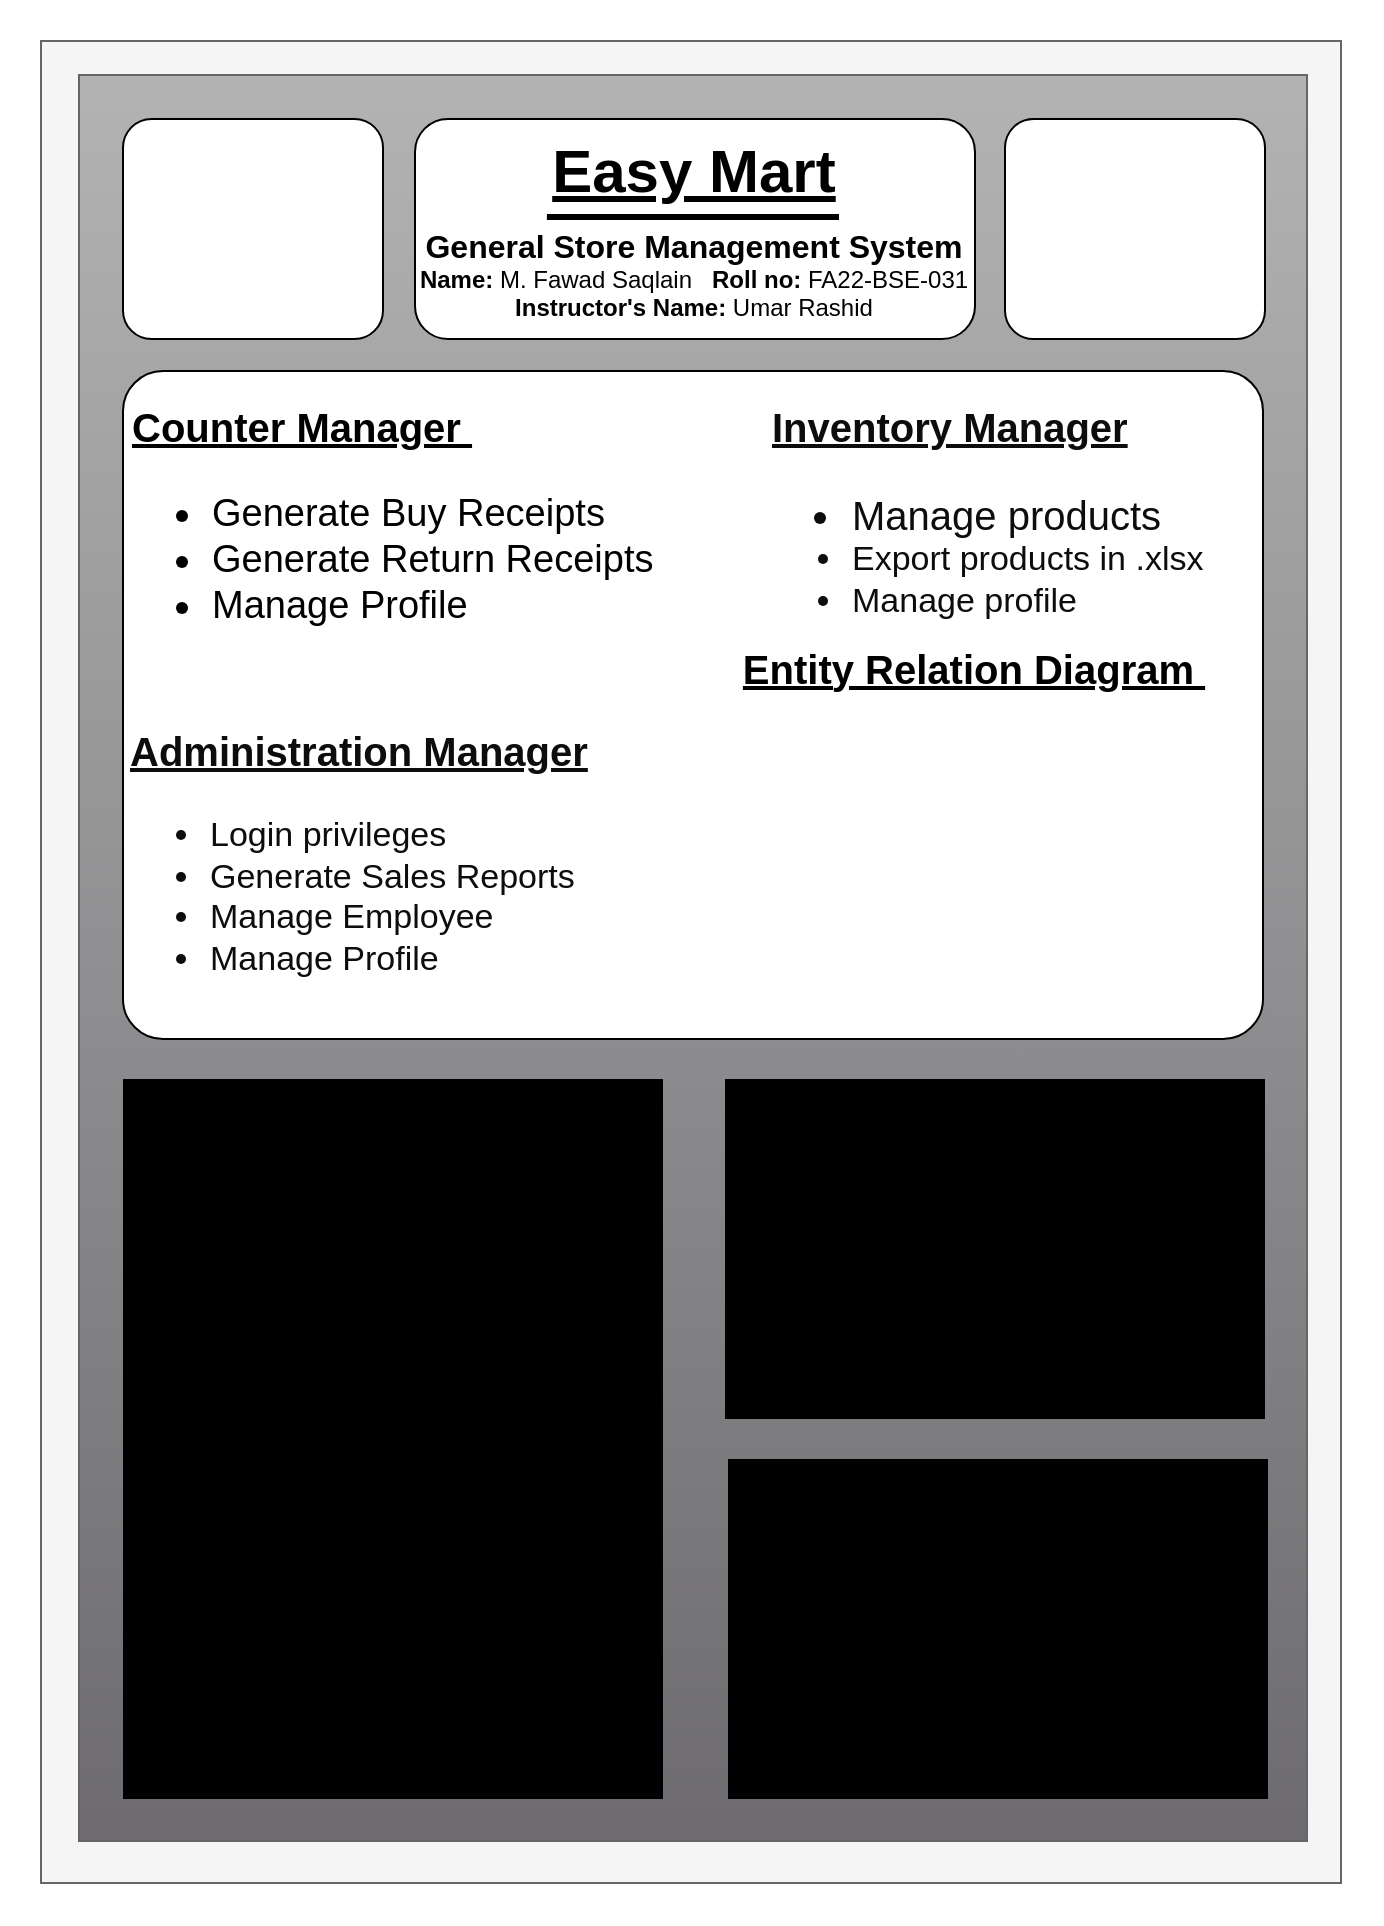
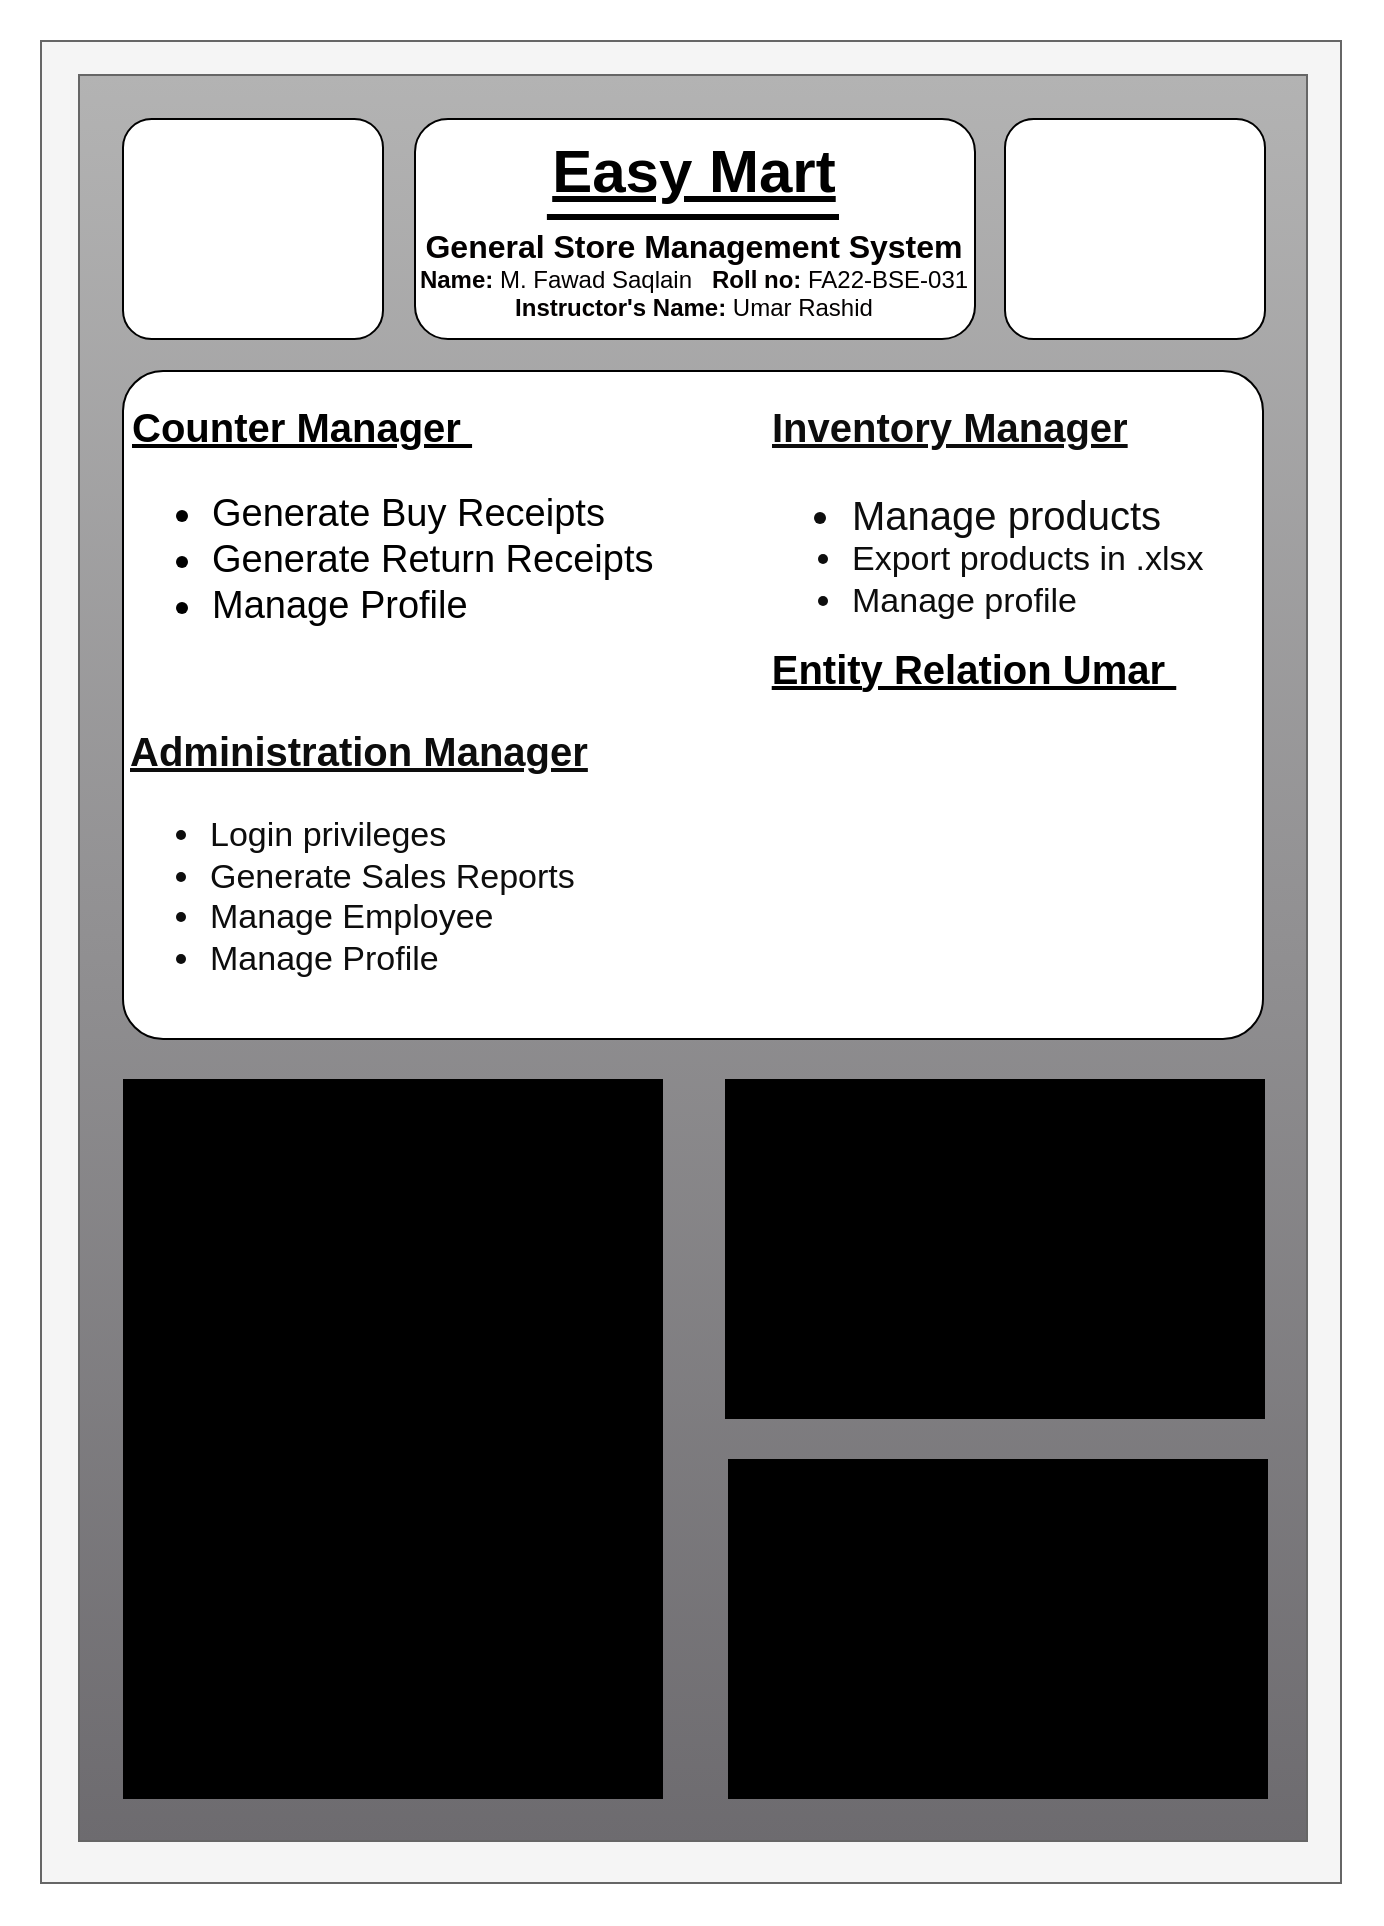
(975, 669) -> (975, 669)
